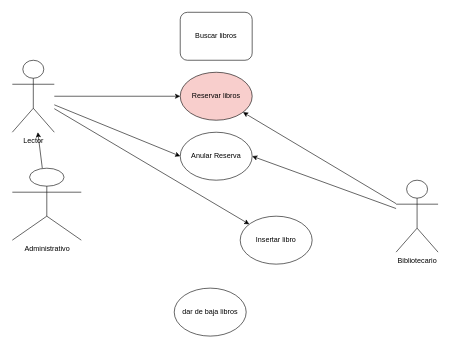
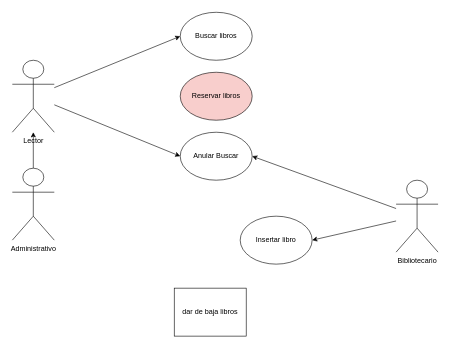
(216, 36) -> (216, 36)
(174, 96) -> none
(216, 156) -> (216, 156)
(320, 159) -> (356, 230)
(150, 166) -> (116, 63)
(47, 204) -> (33, 204)
(210, 312) -> (210, 312)
